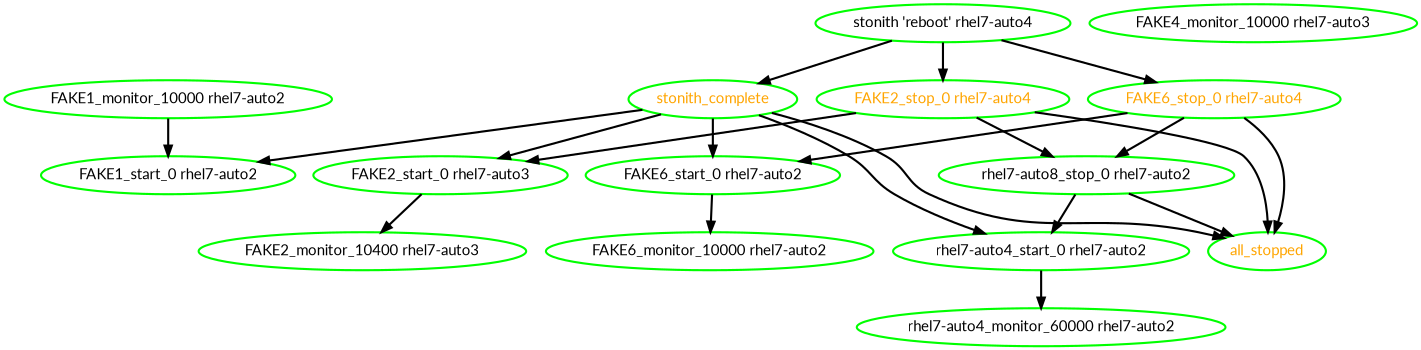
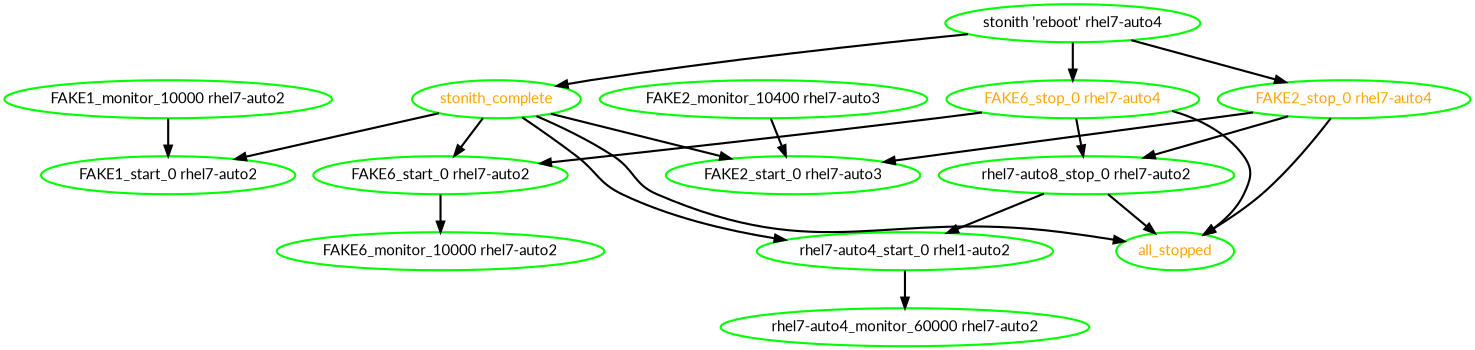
(1253, 23) -> none
(405, 209) -> (776, 130)
(1041, 251) -> (905, 251)
